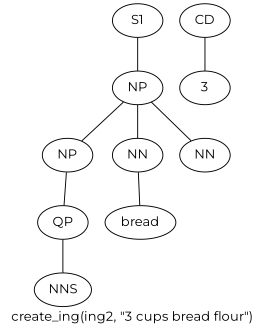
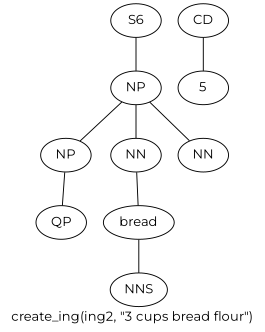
(138, 21) -> (136, 21)
(205, 88) -> (203, 88)
(63, 256) -> (139, 256)
